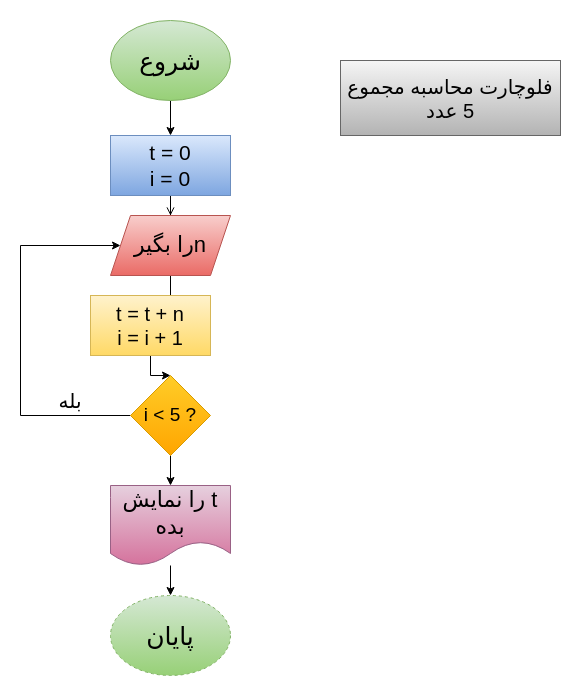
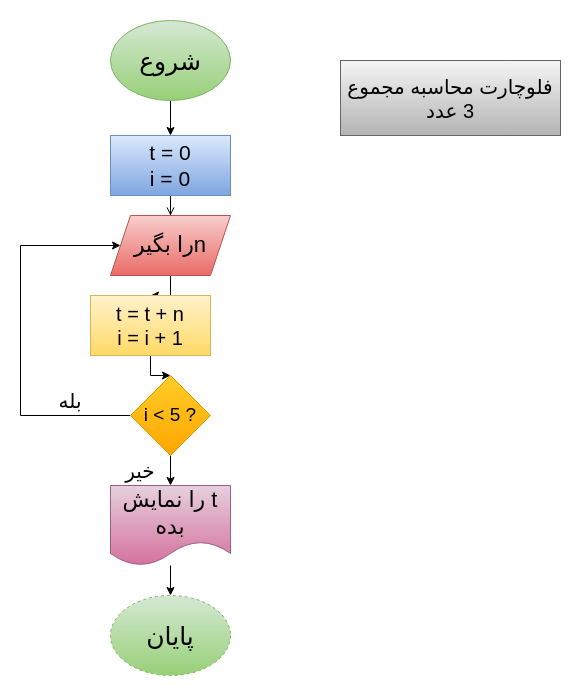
(451, 99) -> (451, 99)
(156, 296) -> (158, 296)
none -> (141, 471)
